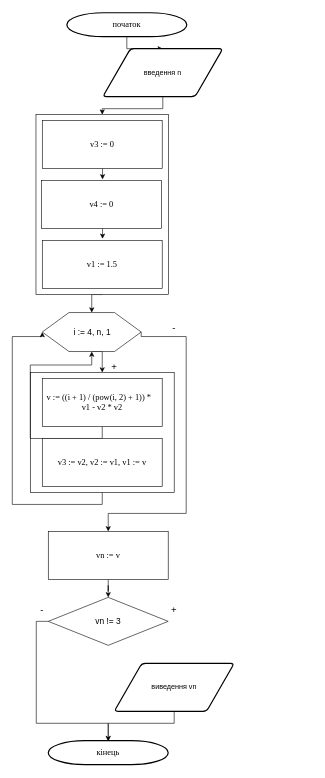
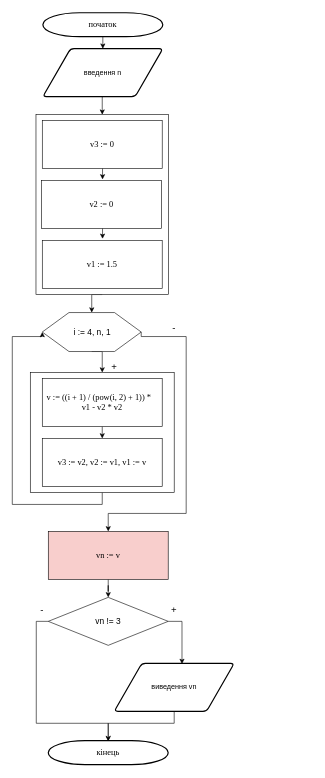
(127, 24) -> (103, 24)
(163, 72) -> (103, 72)
(102, 204) -> (102, 204)
(36, 438) -> (102, 432)
(108, 555) -> (108, 555)
none -> (176, 621)
